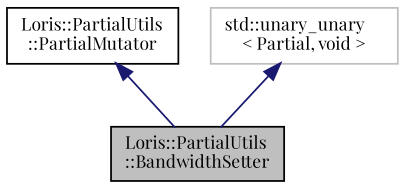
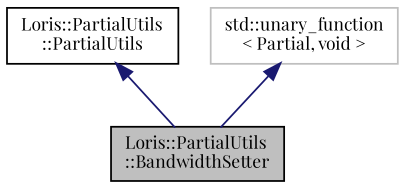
(93, 36) -> (93, 36)
(304, 36) -> (304, 36)
